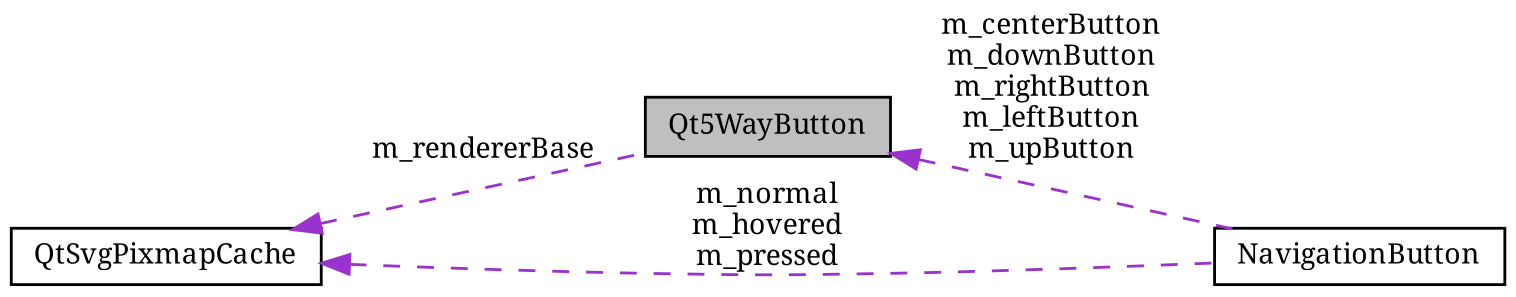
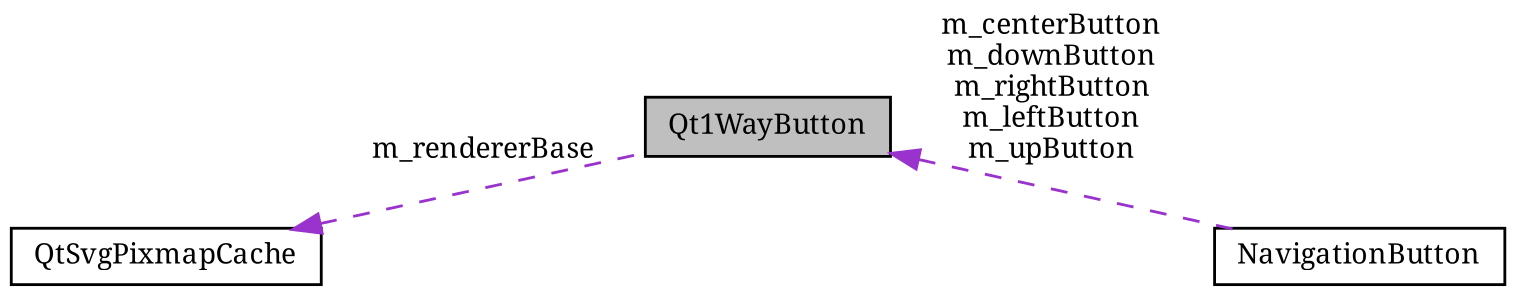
(768, 127) -> (768, 127)
(782, 275) -> none
